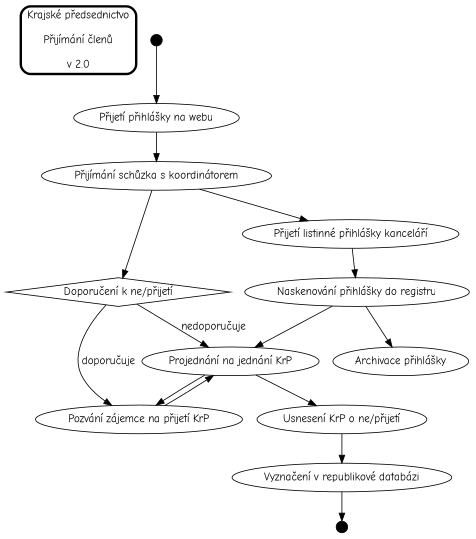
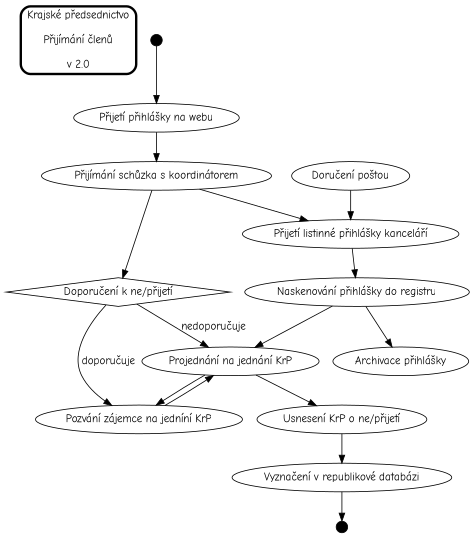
none -> (351, 176)
(139, 419) -> (139, 419)
